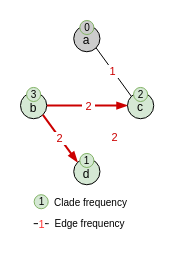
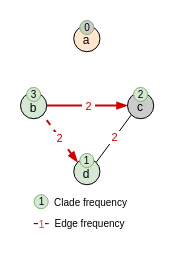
(87, 39) -> (87, 39)
(113, 72) -> none
(141, 106) -> (141, 106)
(49, 123) -> (49, 123)
none -> (104, 152)
